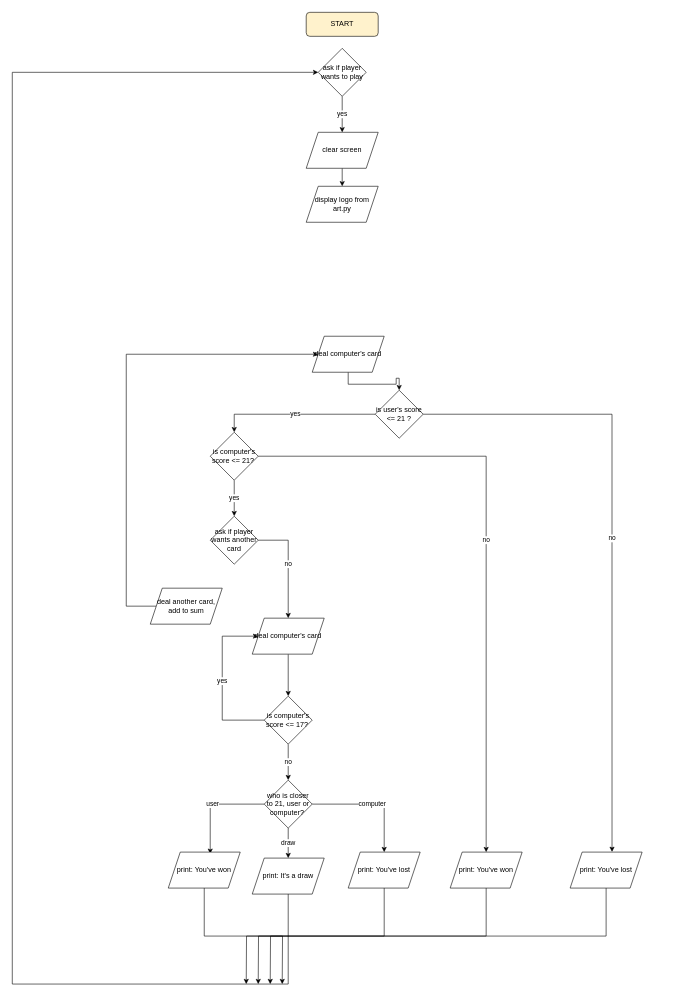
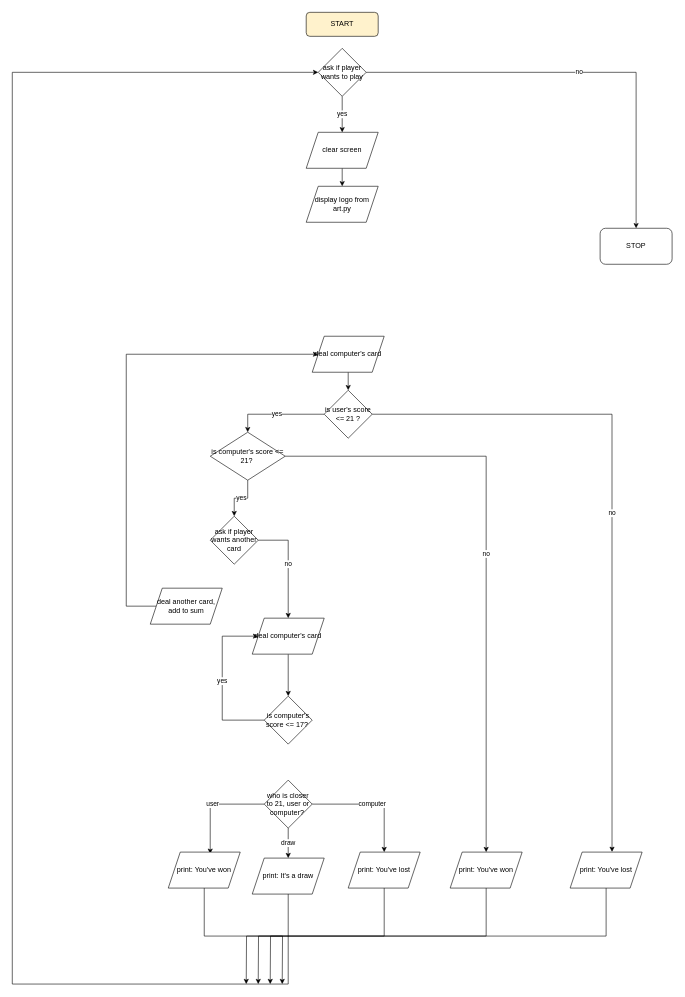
none -> (579, 72)
none -> (636, 246)
(399, 414) -> (348, 414)
(234, 456) -> (248, 456)
(288, 761) -> none
